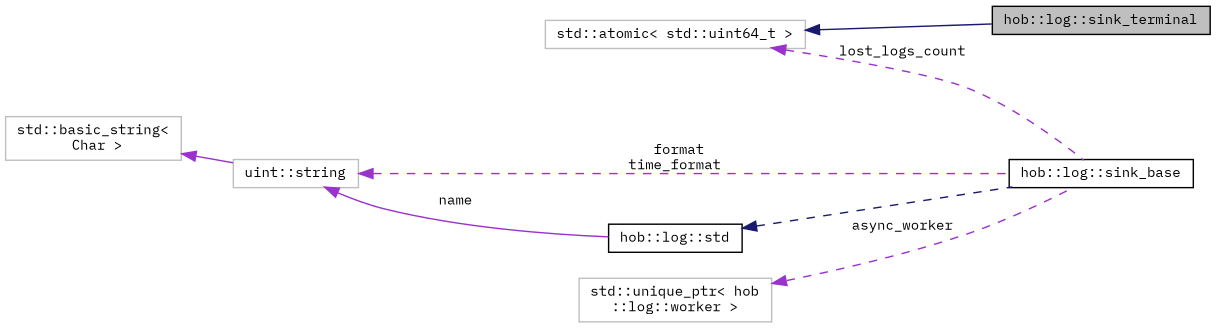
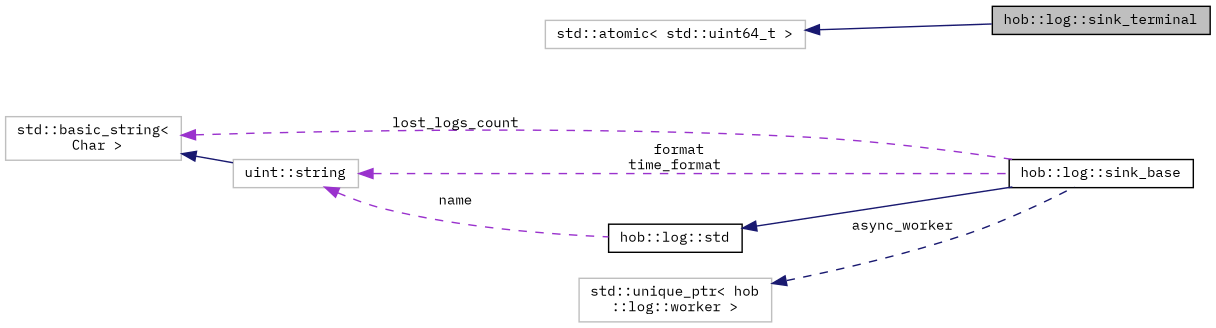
(944, 81) -> (607, 131)
(215, 160) -> (215, 160)
(884, 207) -> (884, 207)
(471, 225) -> (471, 225)
(934, 244) -> (934, 244)
